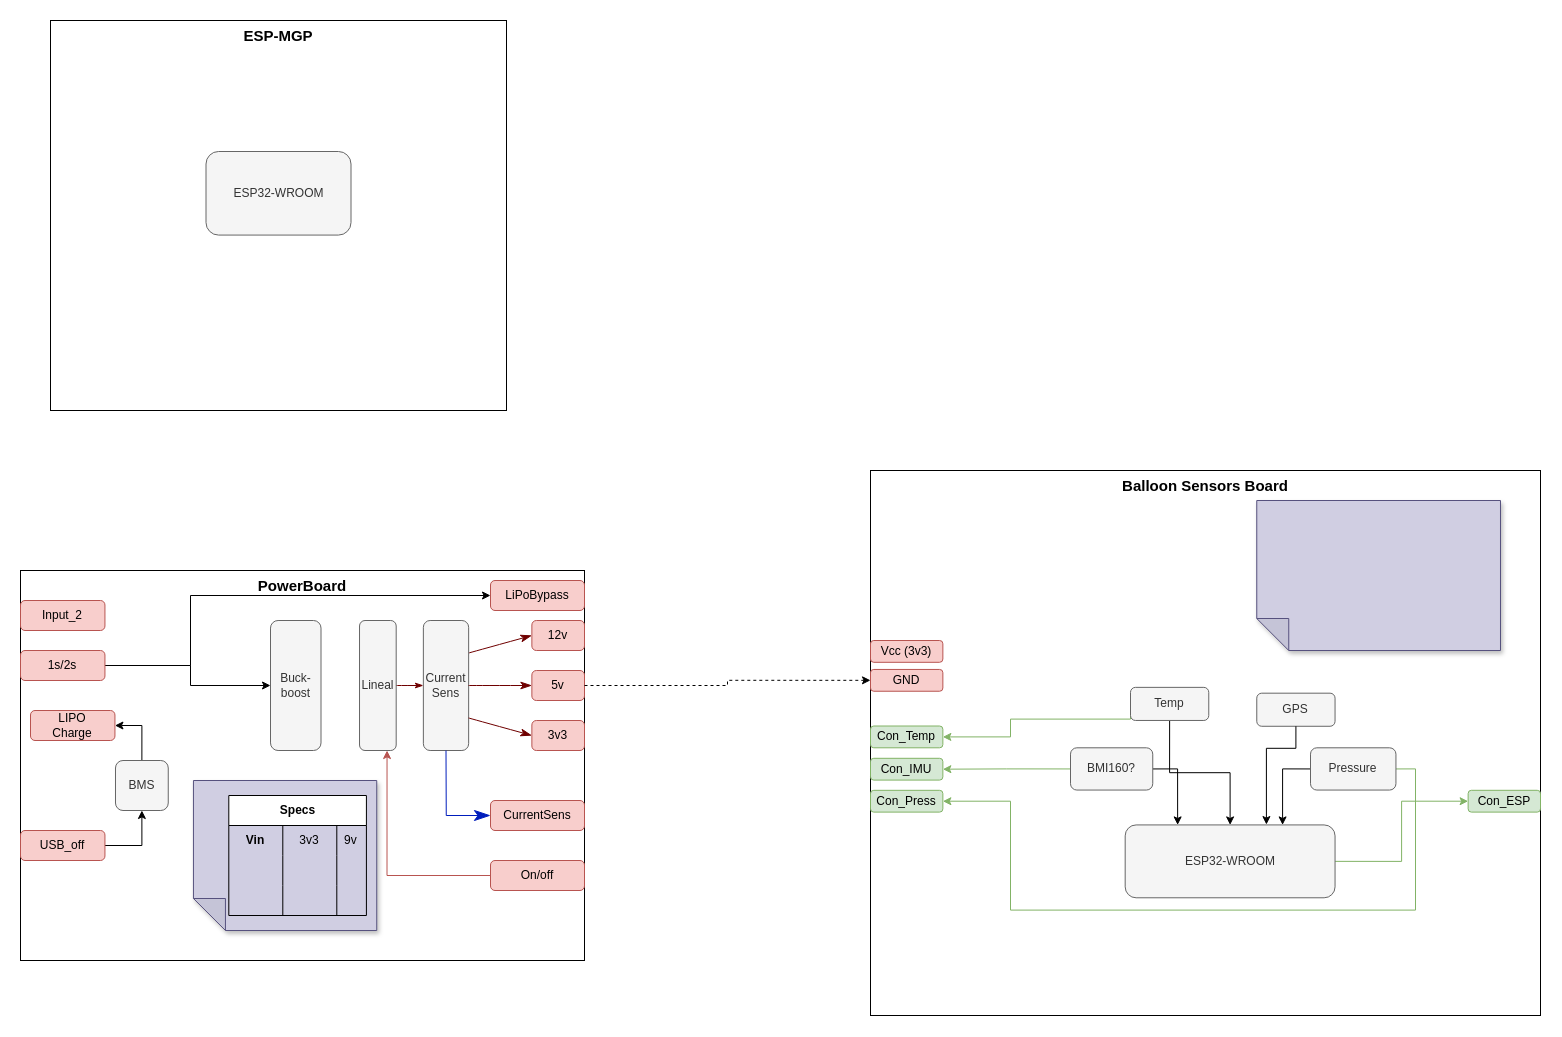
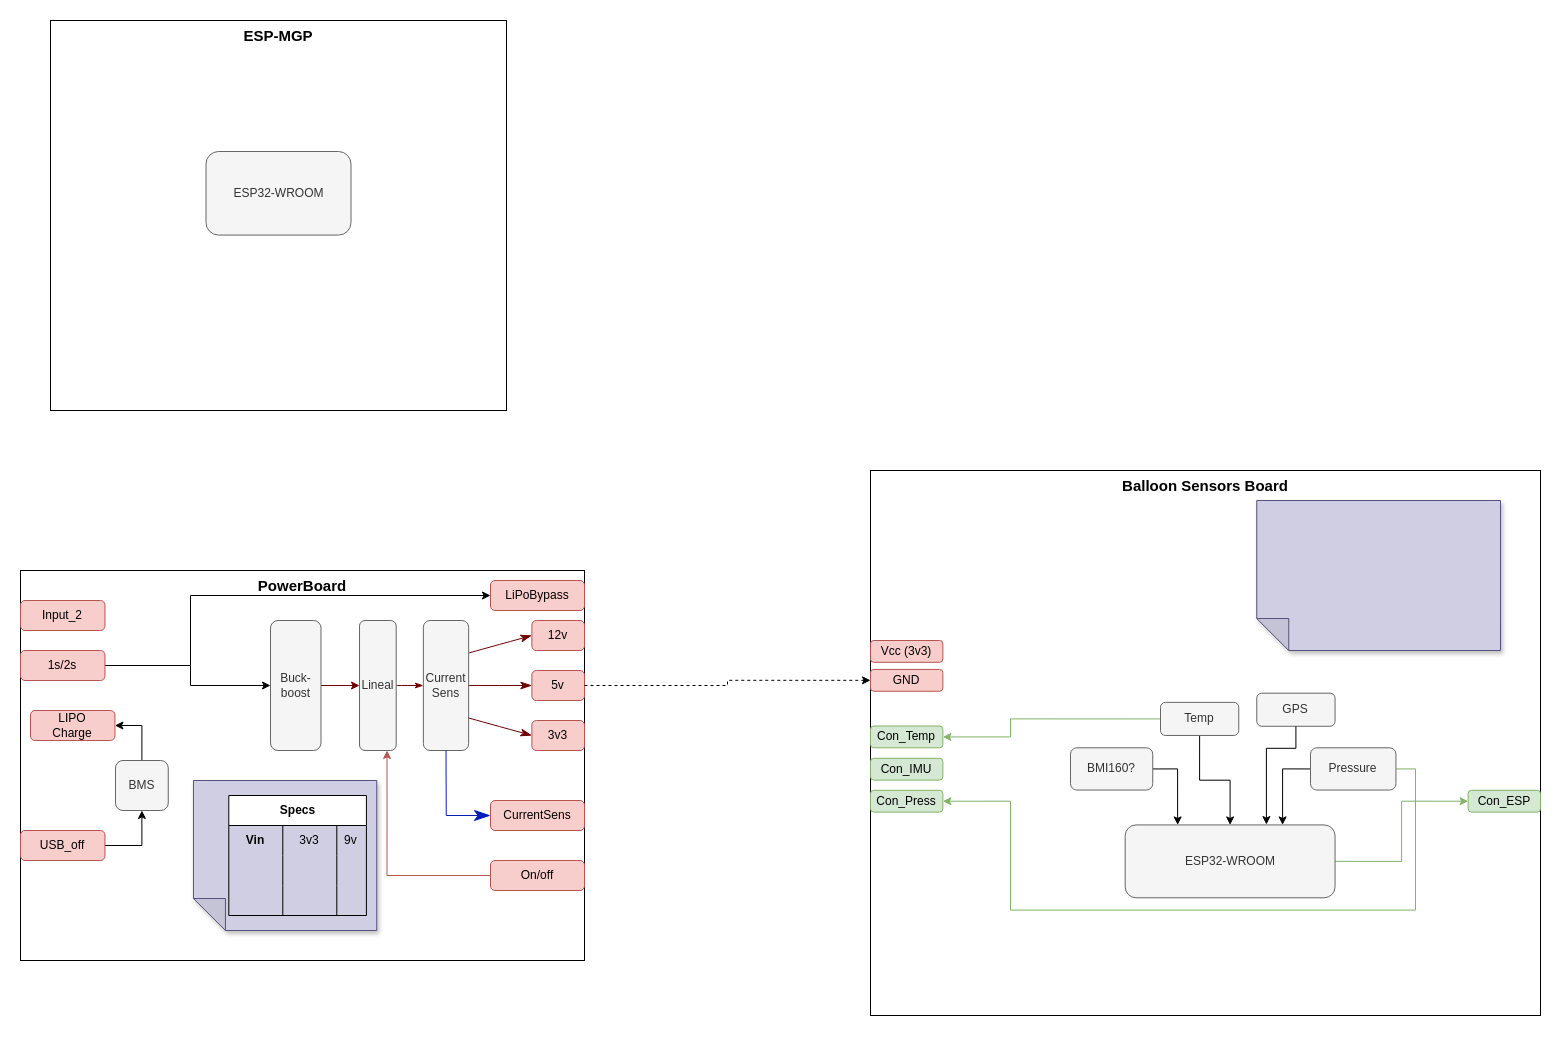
none -> (338, 686)
(1170, 704) -> (1200, 719)
(1010, 769) -> none
